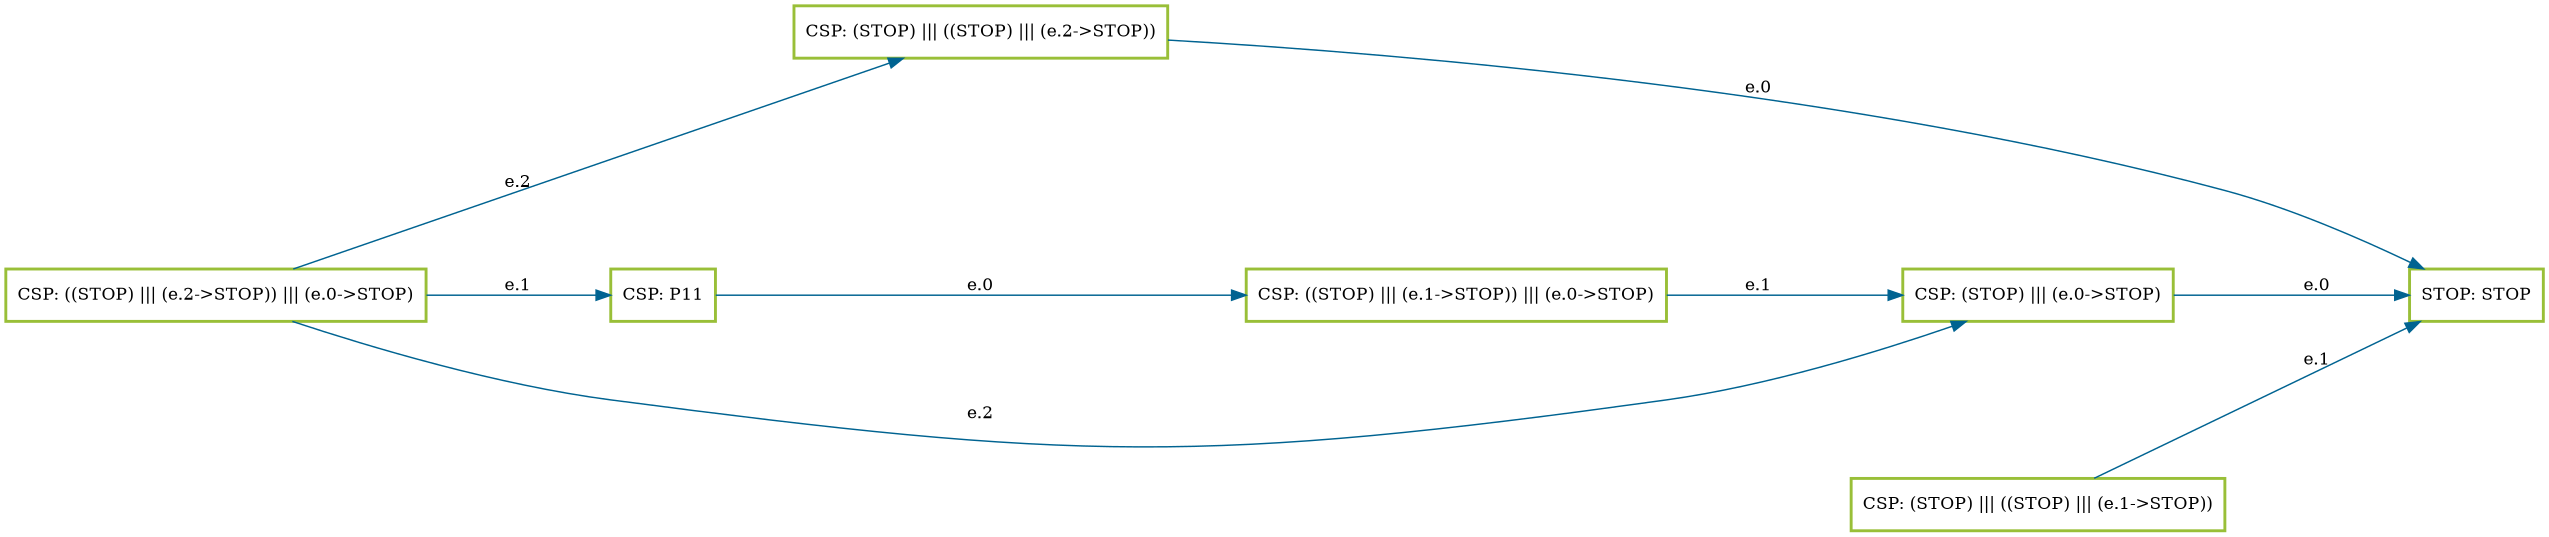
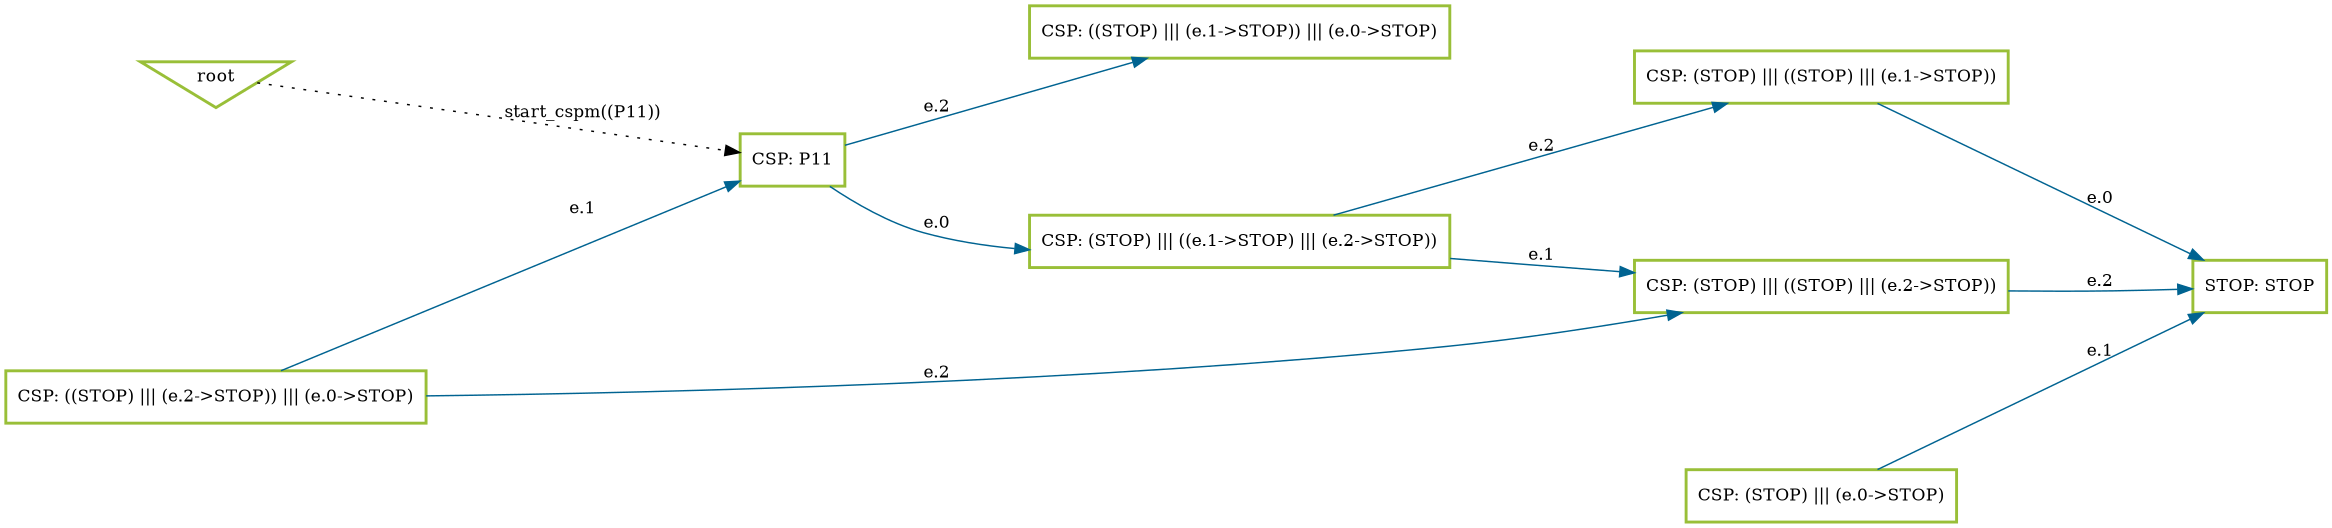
none -> (216, 77)
(1759, 88) -> (2101, 281)
none -> (1240, 241)
(981, 286) -> (937, 107)
(2317, 286) -> (2101, 351)
(1777, 295) -> none
(2317, 360) -> (2101, 198)
(1122, 446) -> none
